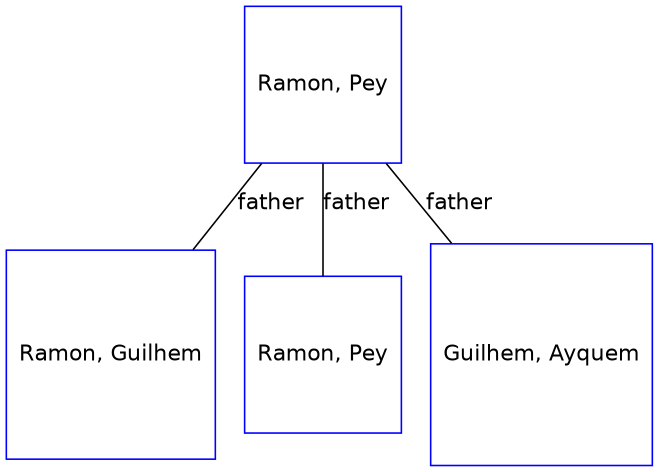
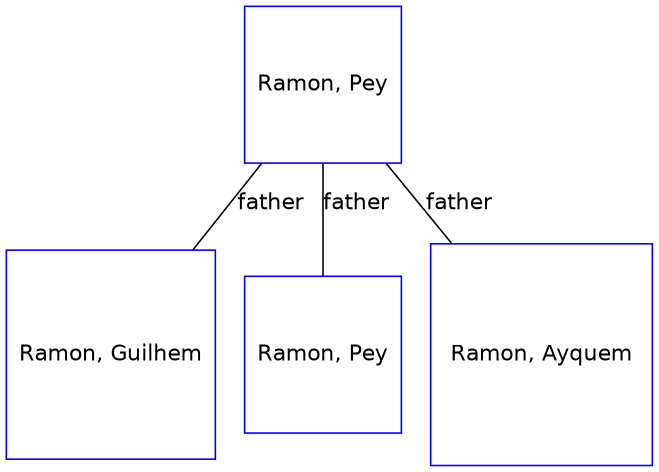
(542, 355) -> (542, 355)
